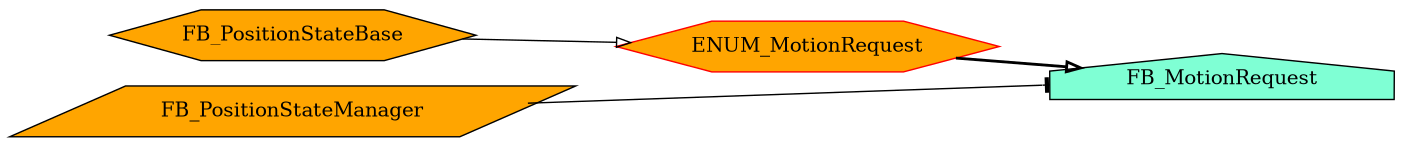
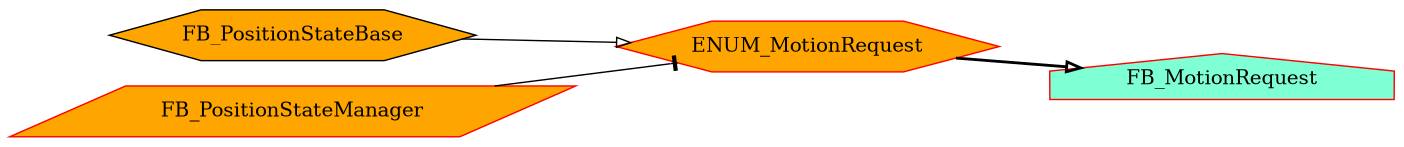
(1222, 79) -> (1222, 79)
(785, 94) -> (583, 75)
(293, 111) -> (293, 111)
